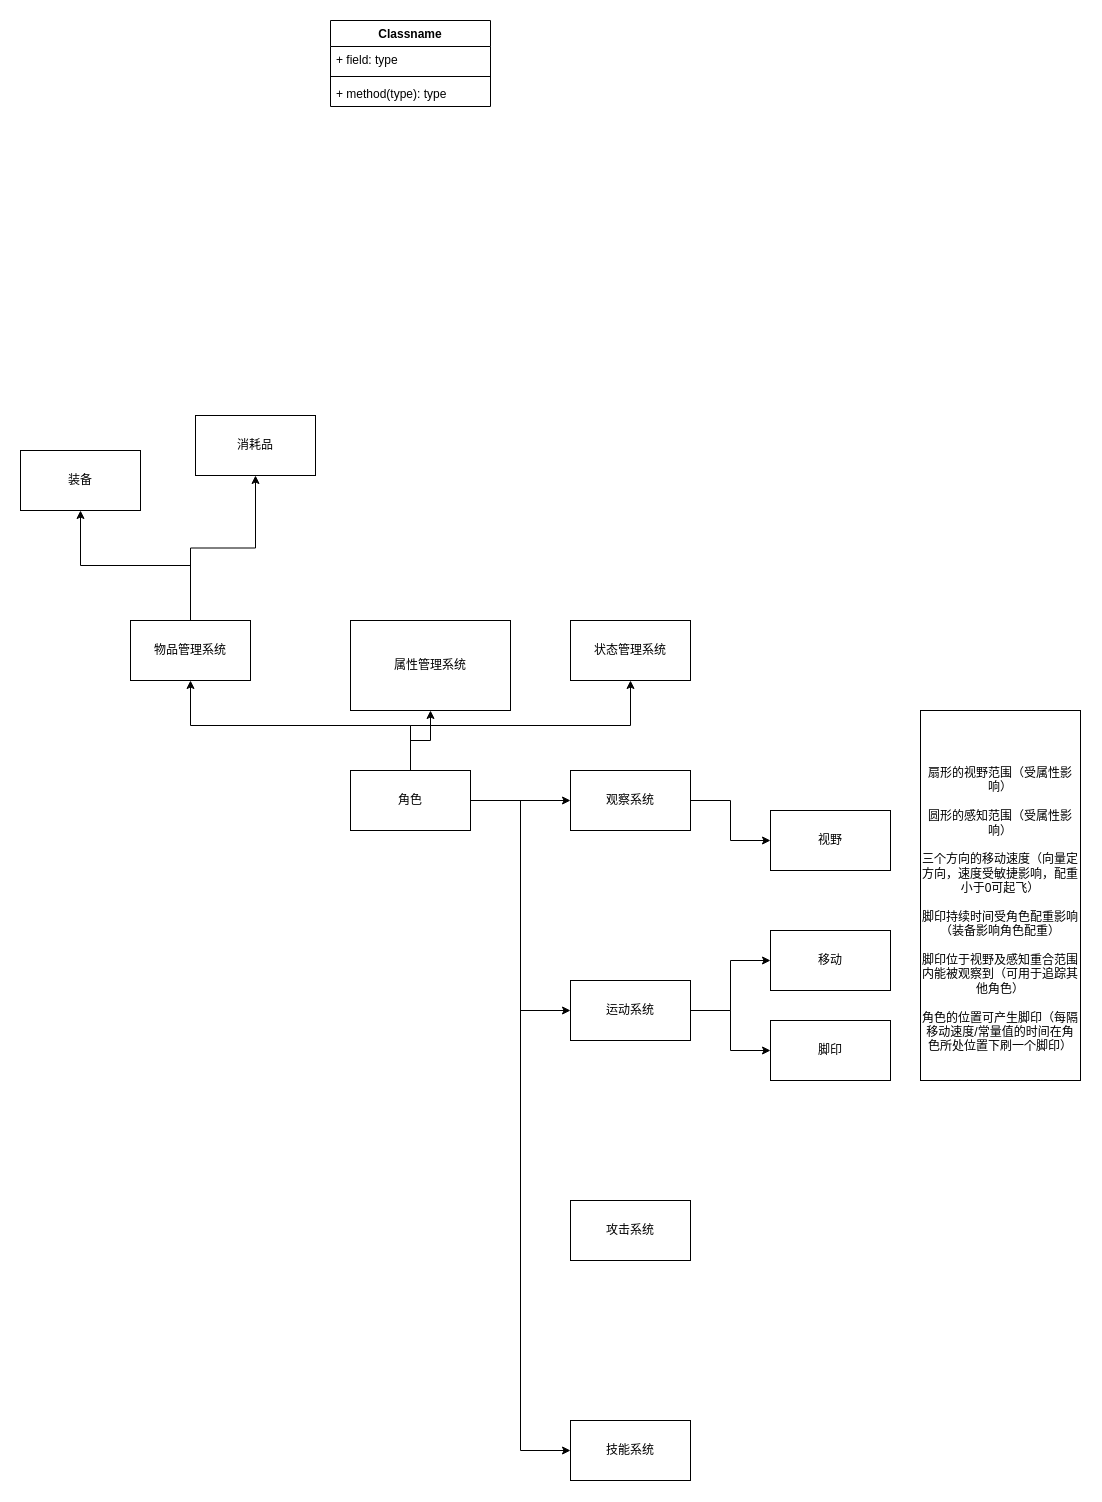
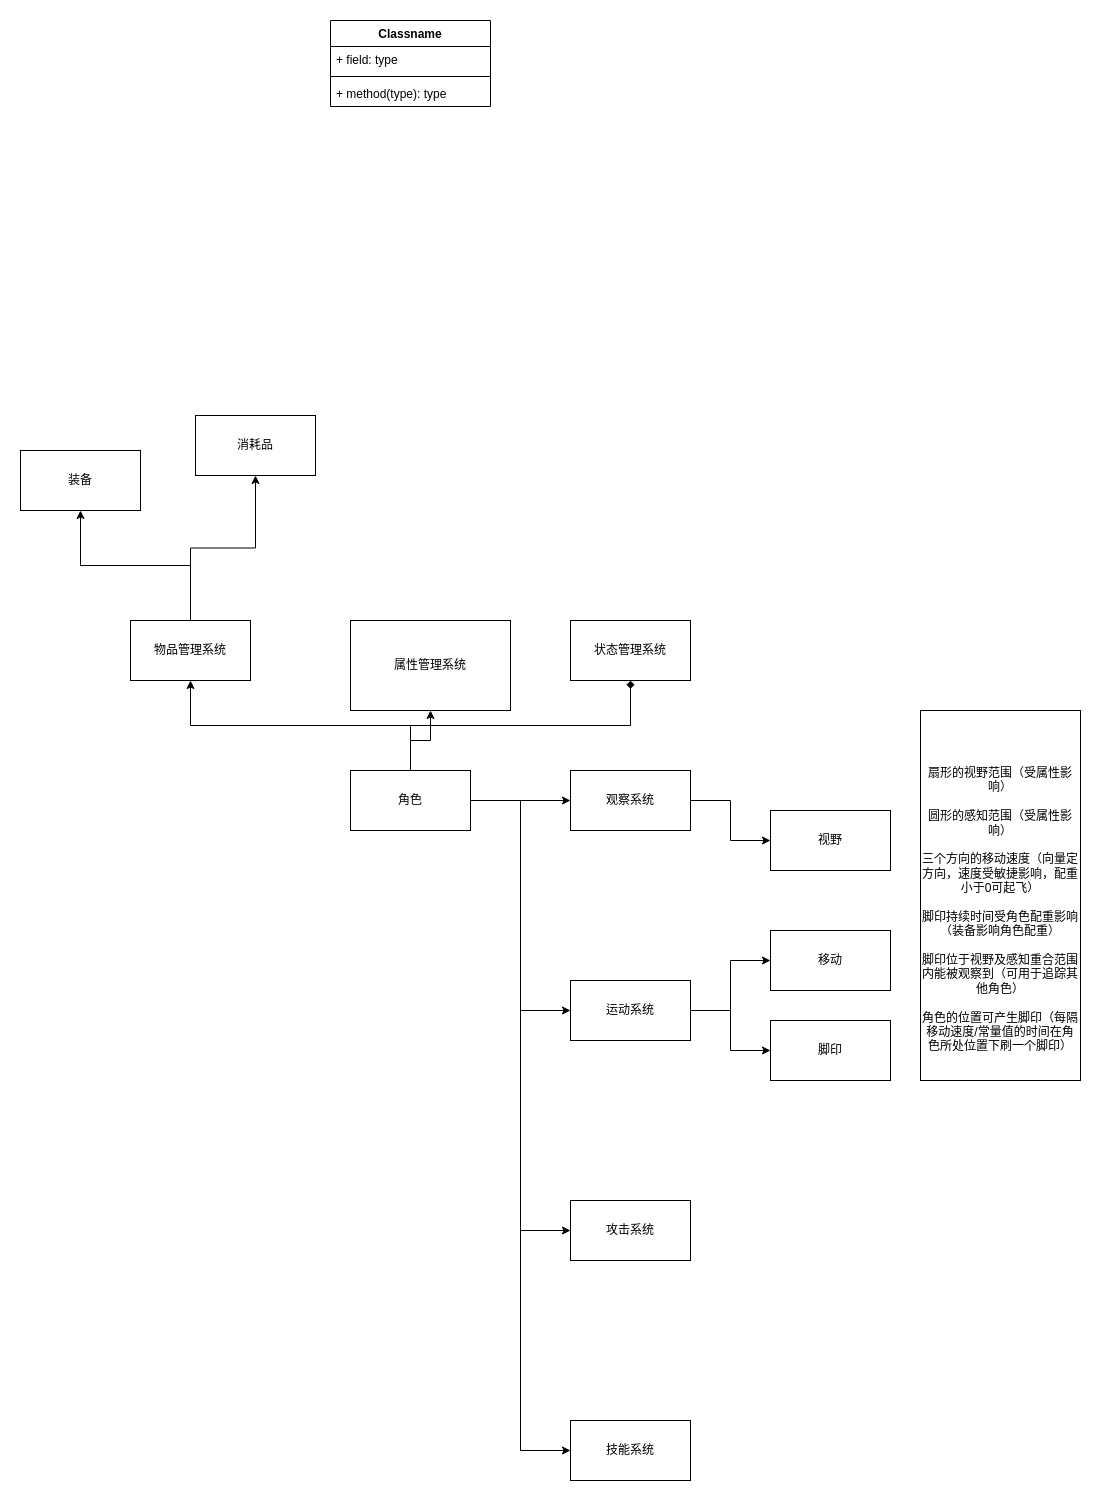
(631, 688) -> (631, 689)
none -> (543, 1231)
